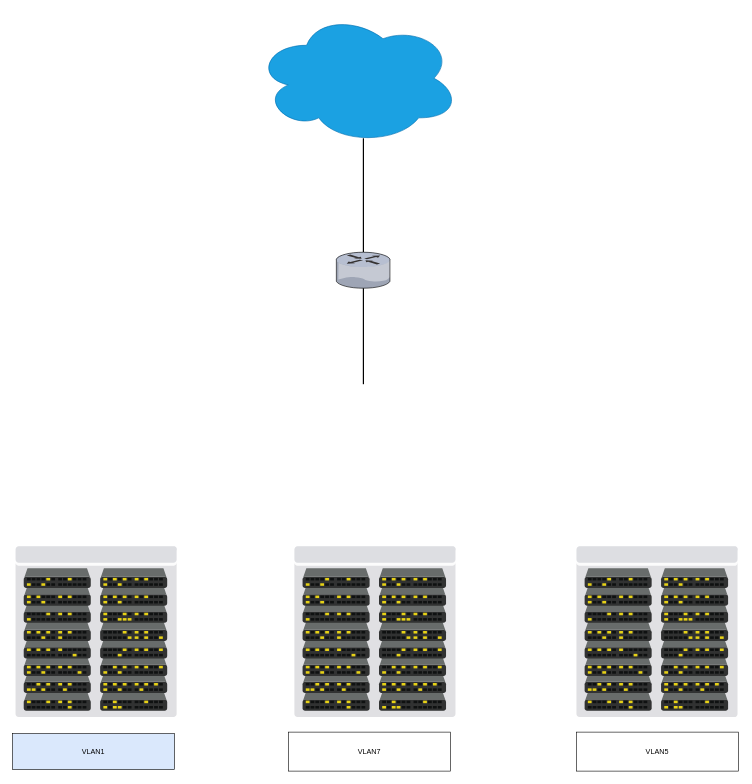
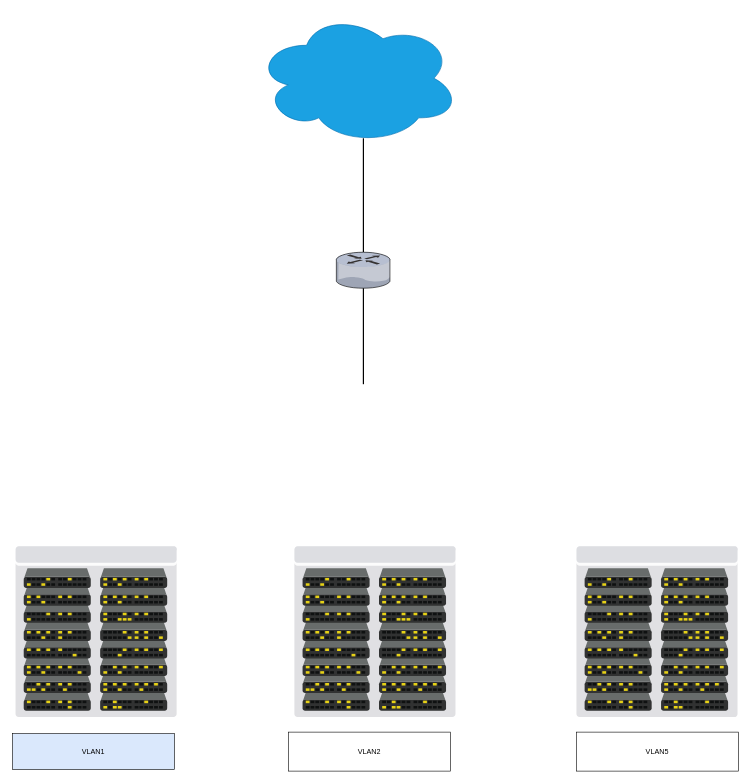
(369, 752) -> (369, 752)
